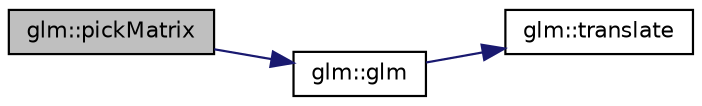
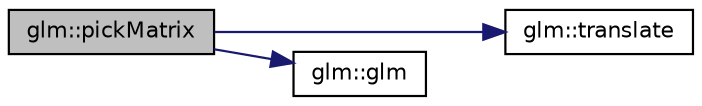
(454, 57) -> (349, 32)
